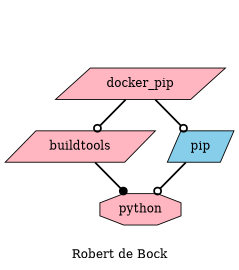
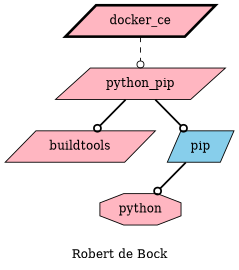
none -> (140, 21)
(140, 84) -> (140, 84)
(108, 175) -> none
